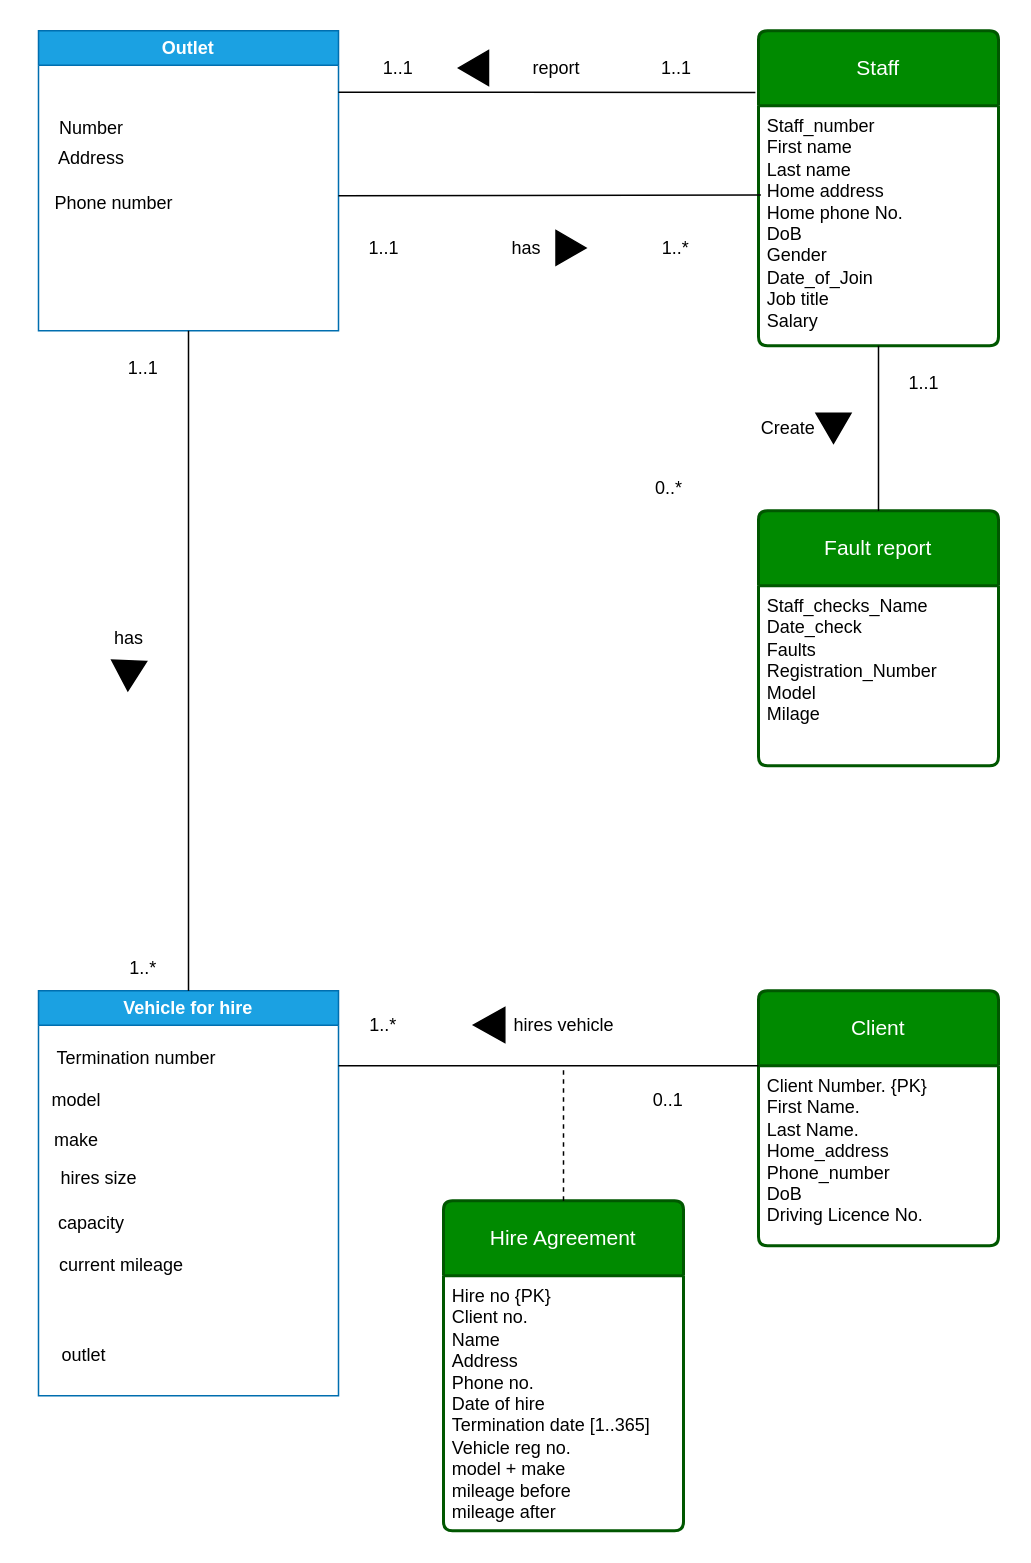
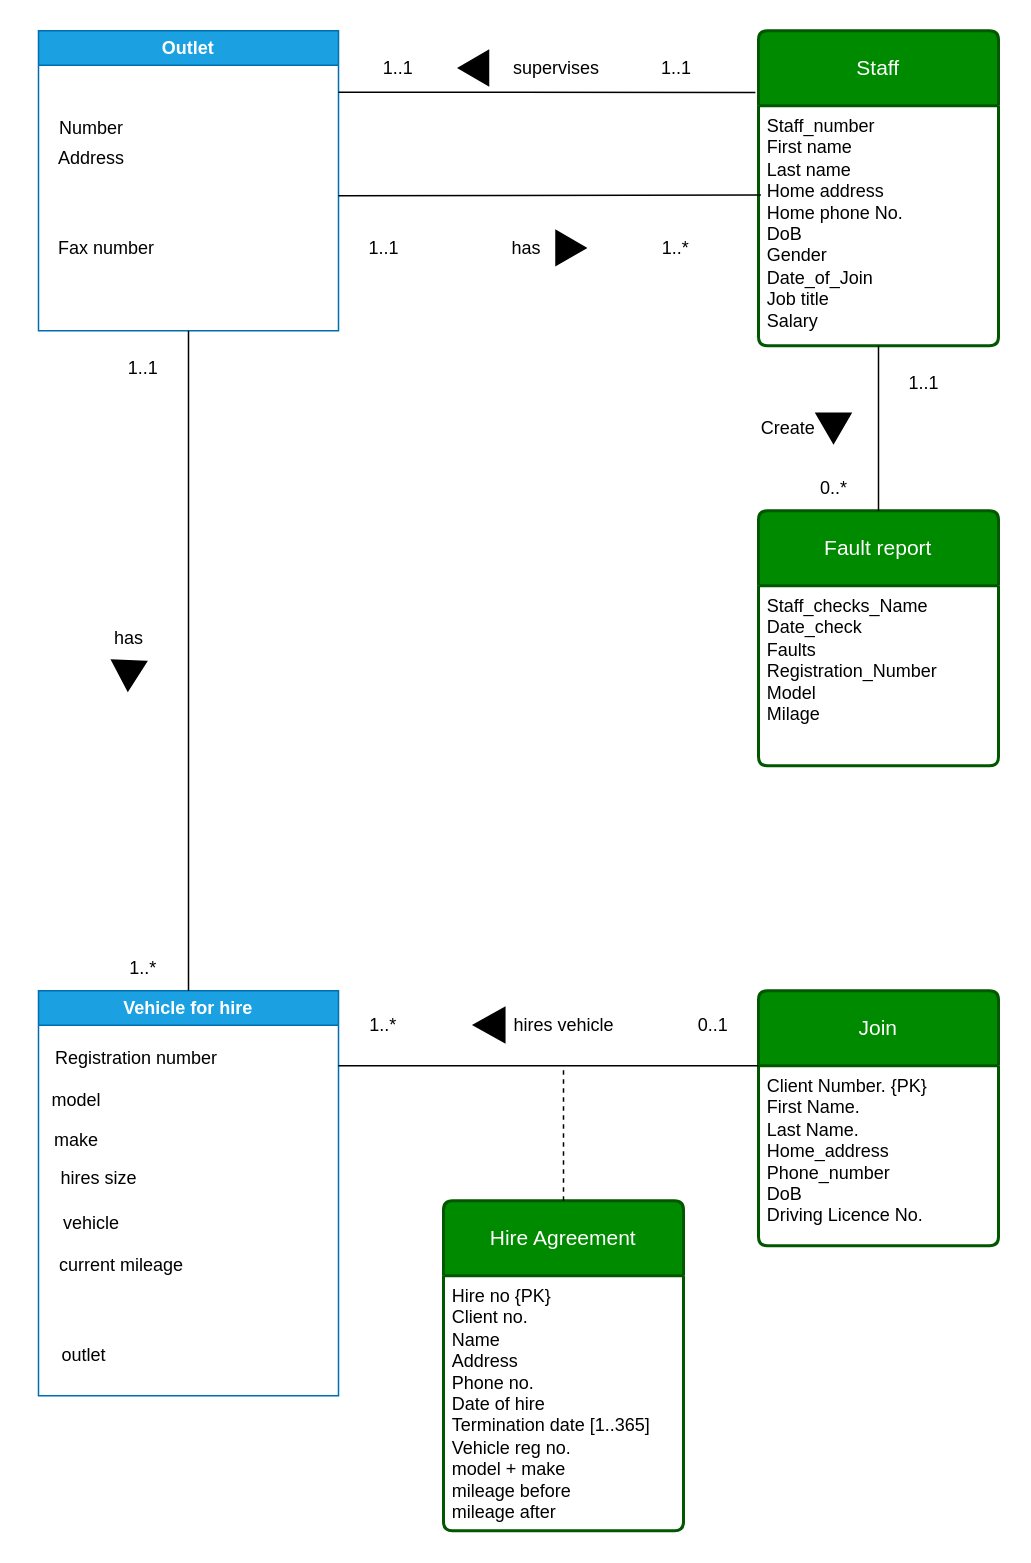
(557, 68) -> (557, 68)
(113, 203) -> none
none -> (106, 248)
(668, 488) -> (833, 488)
(878, 1028) -> (878, 1028)
(137, 1058) -> (137, 1058)
(668, 1100) -> (713, 1025)
(92, 1223) -> (92, 1223)
